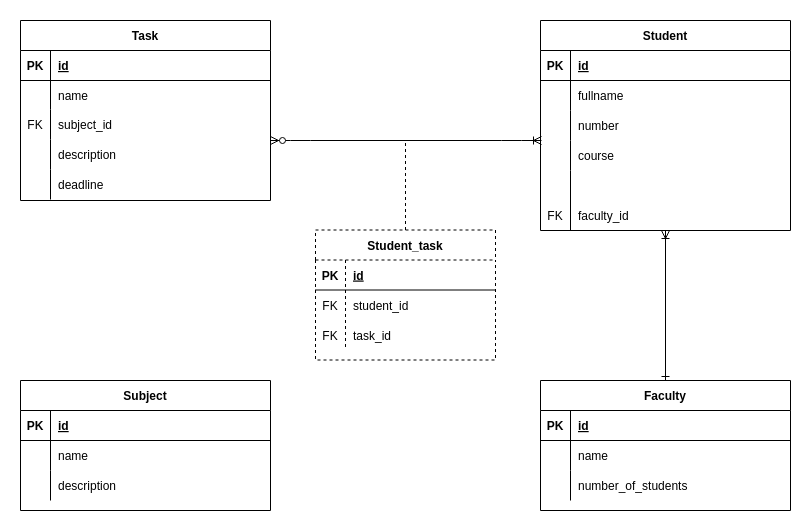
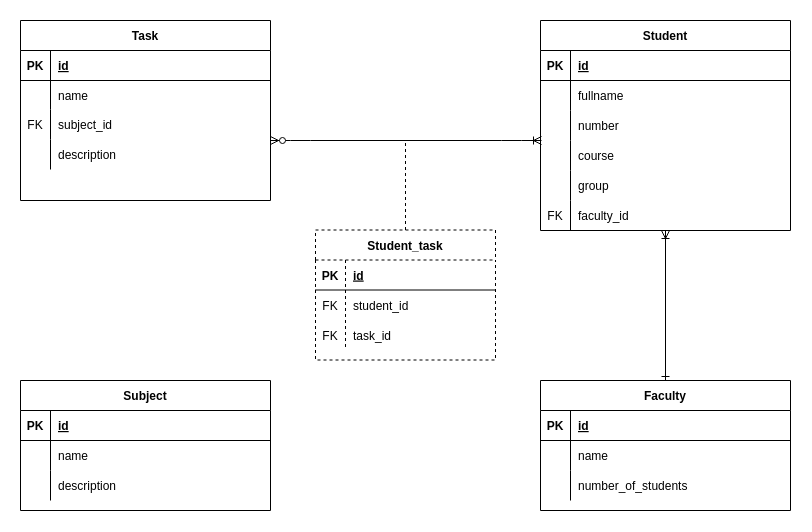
(161, 185) -> none
none -> (681, 186)
